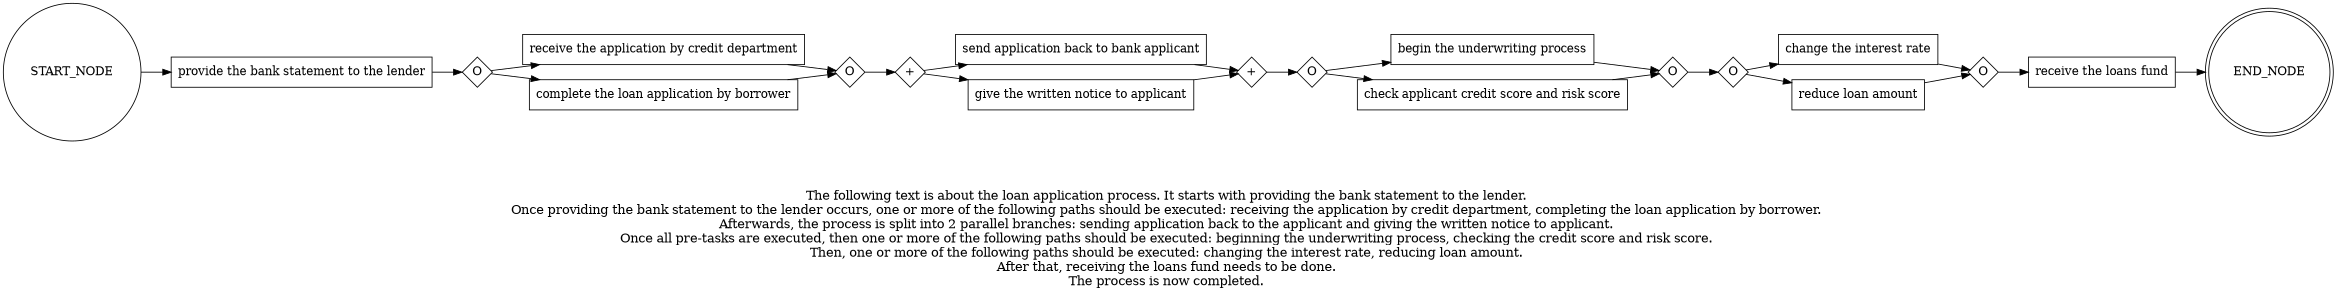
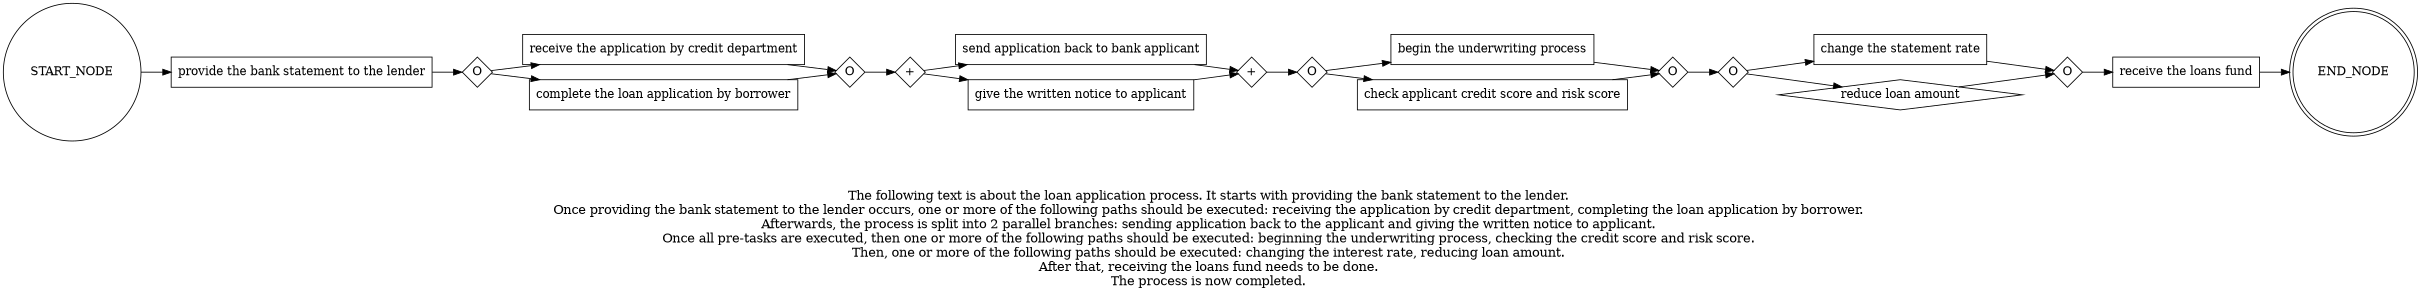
(1858, 50) -> (1900, 50)
(1858, 95) -> (1900, 95)
